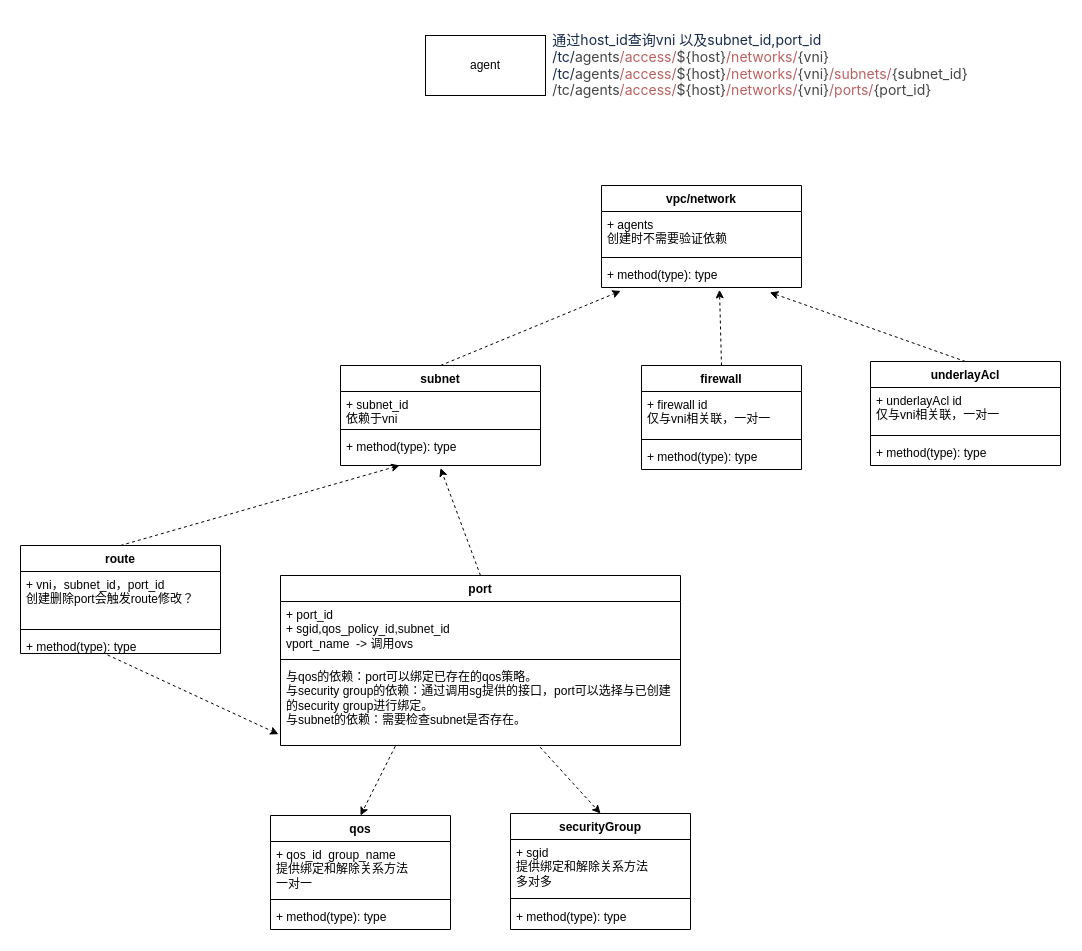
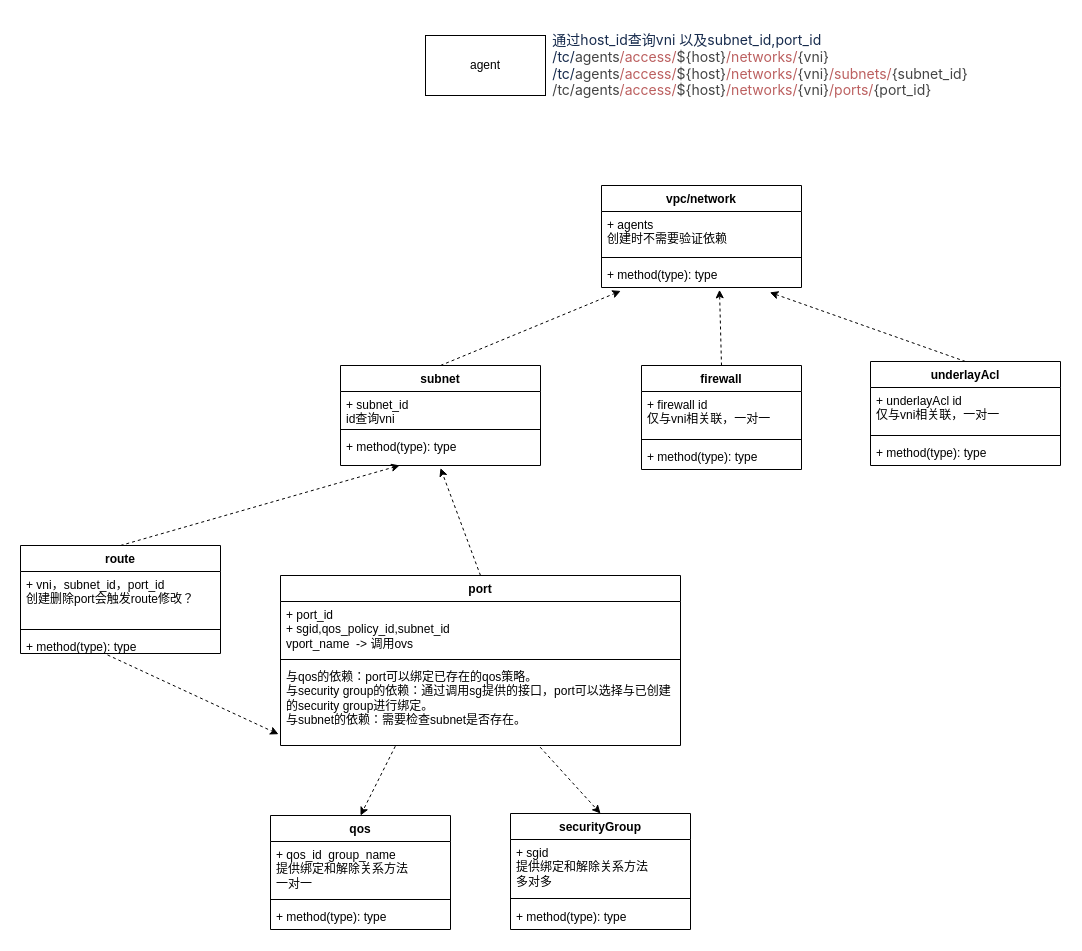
(380, 413) -> (380, 413)
